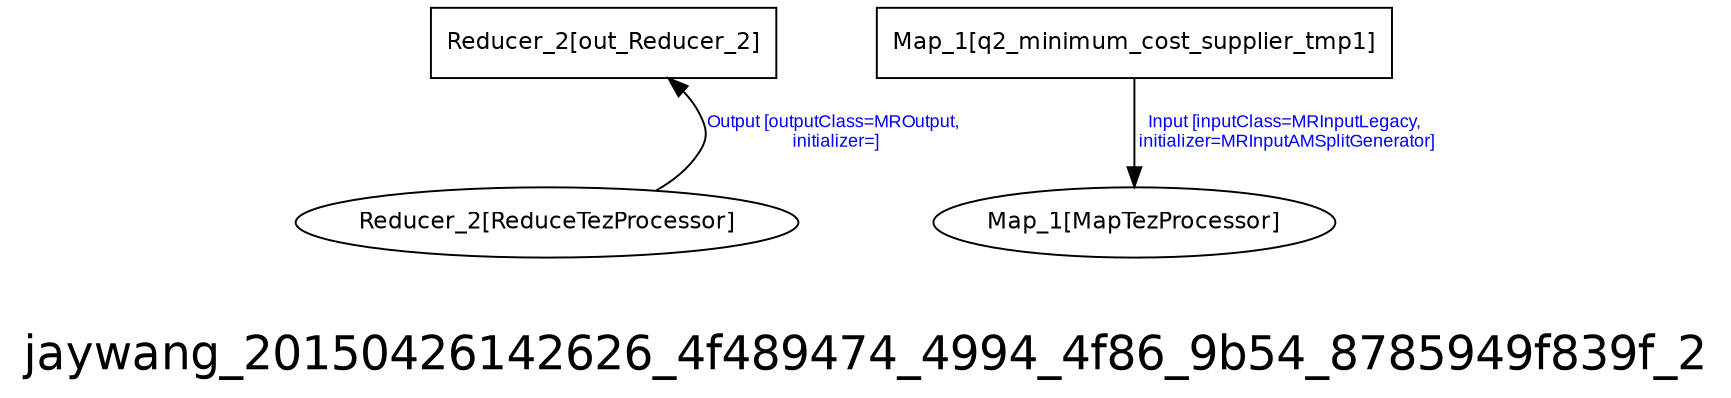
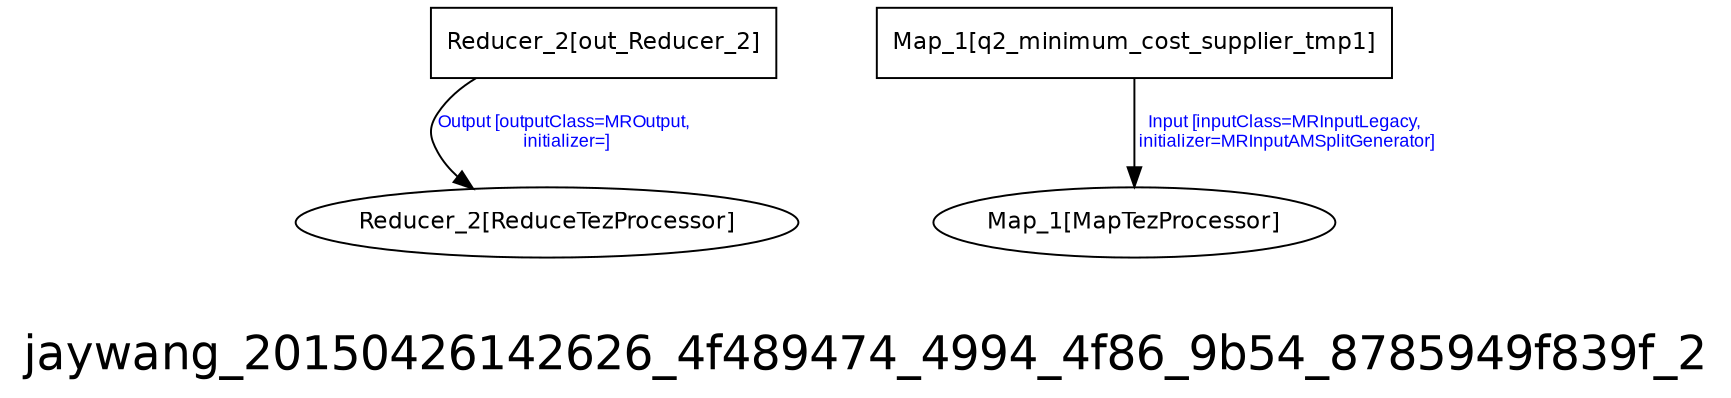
(702, 148) -> (433, 122)
